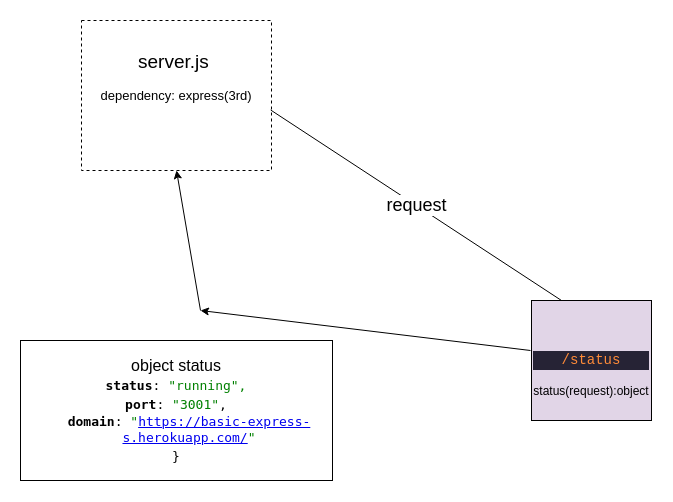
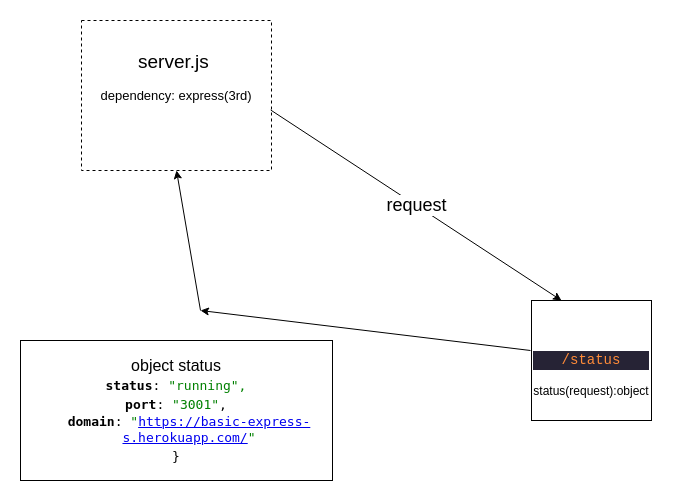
(556, 297) -> (554, 296)
(592, 361) -> (592, 361)
